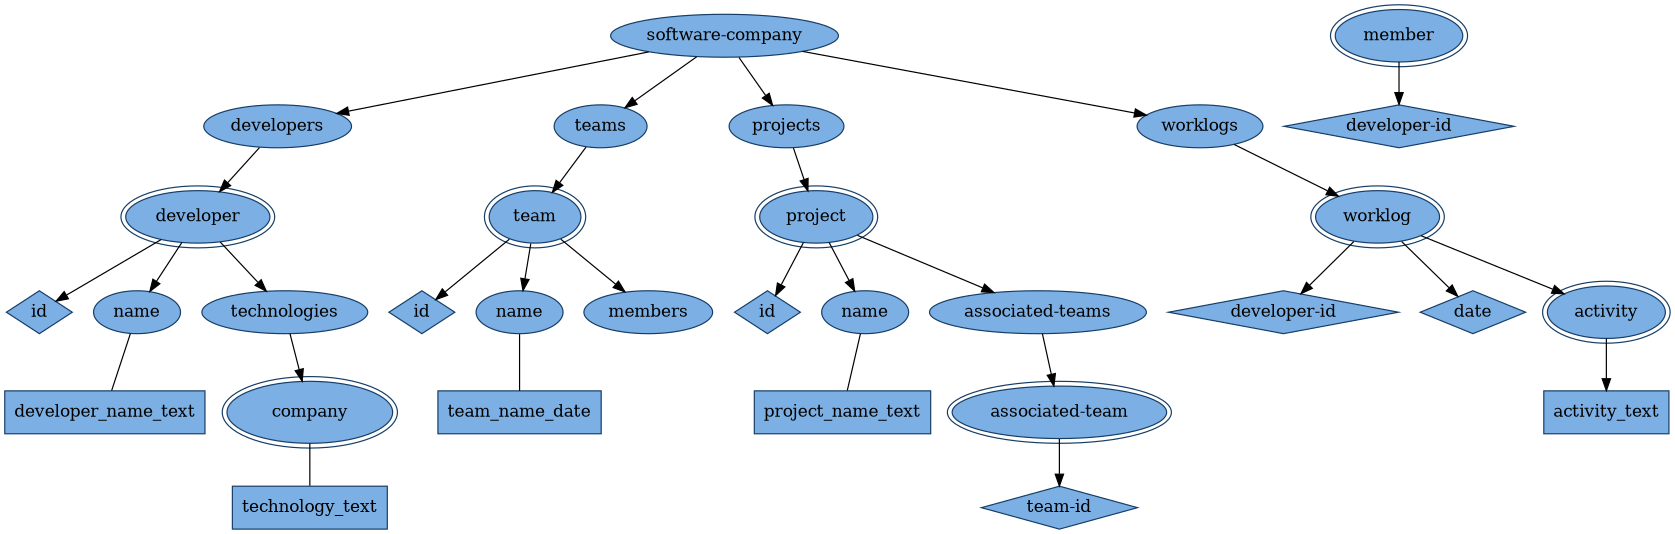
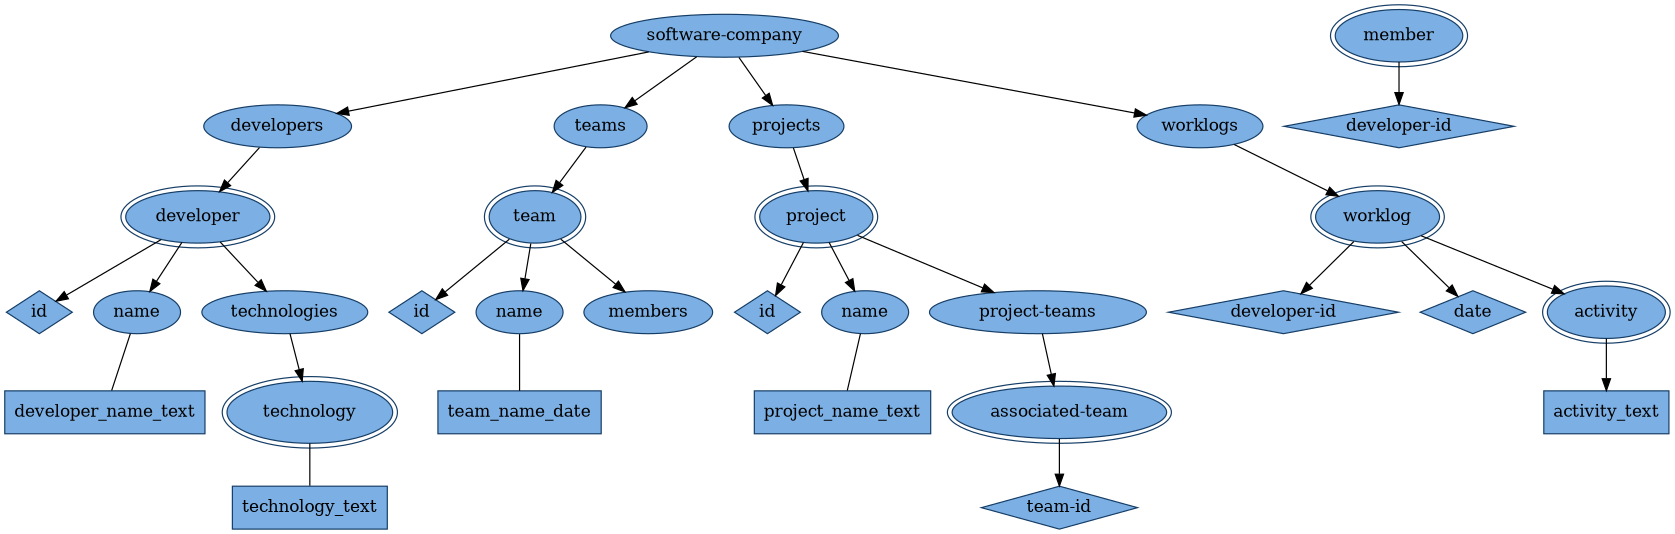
(1038, 312) -> (1038, 312)
(310, 412) -> (310, 412)
